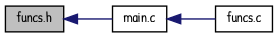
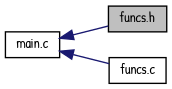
(95, 19) -> (91, 30)
